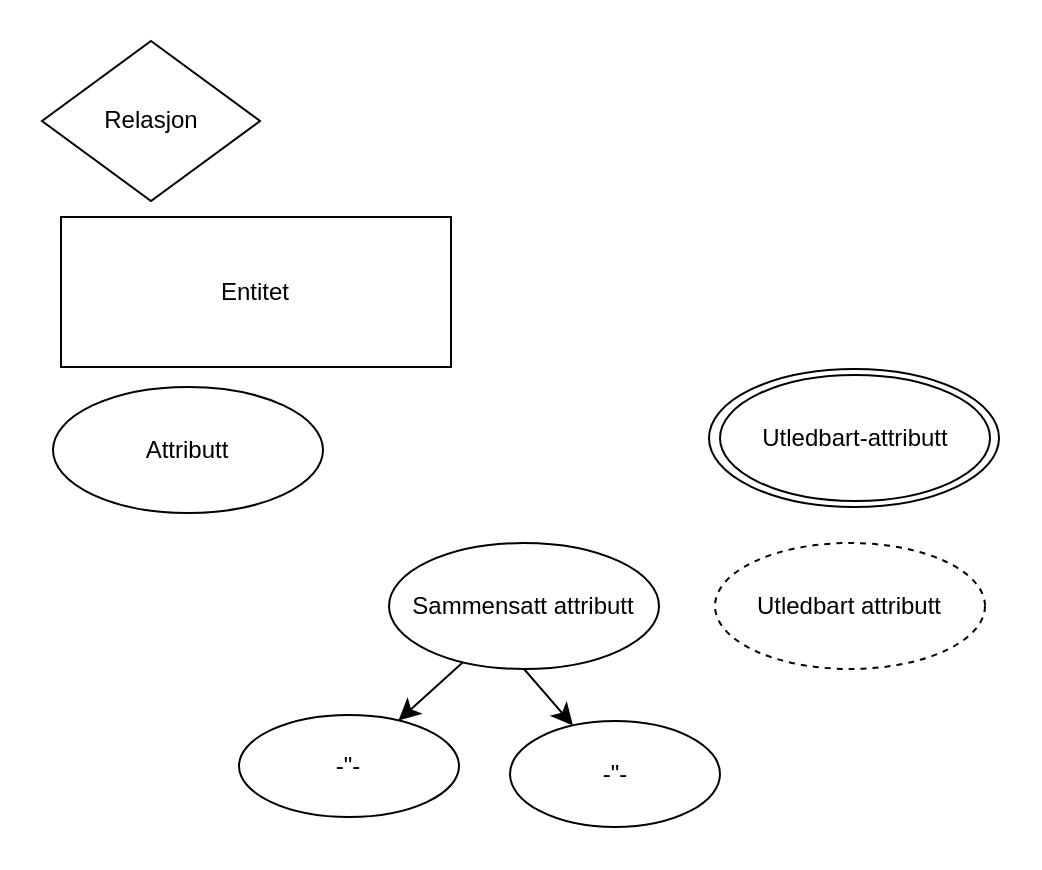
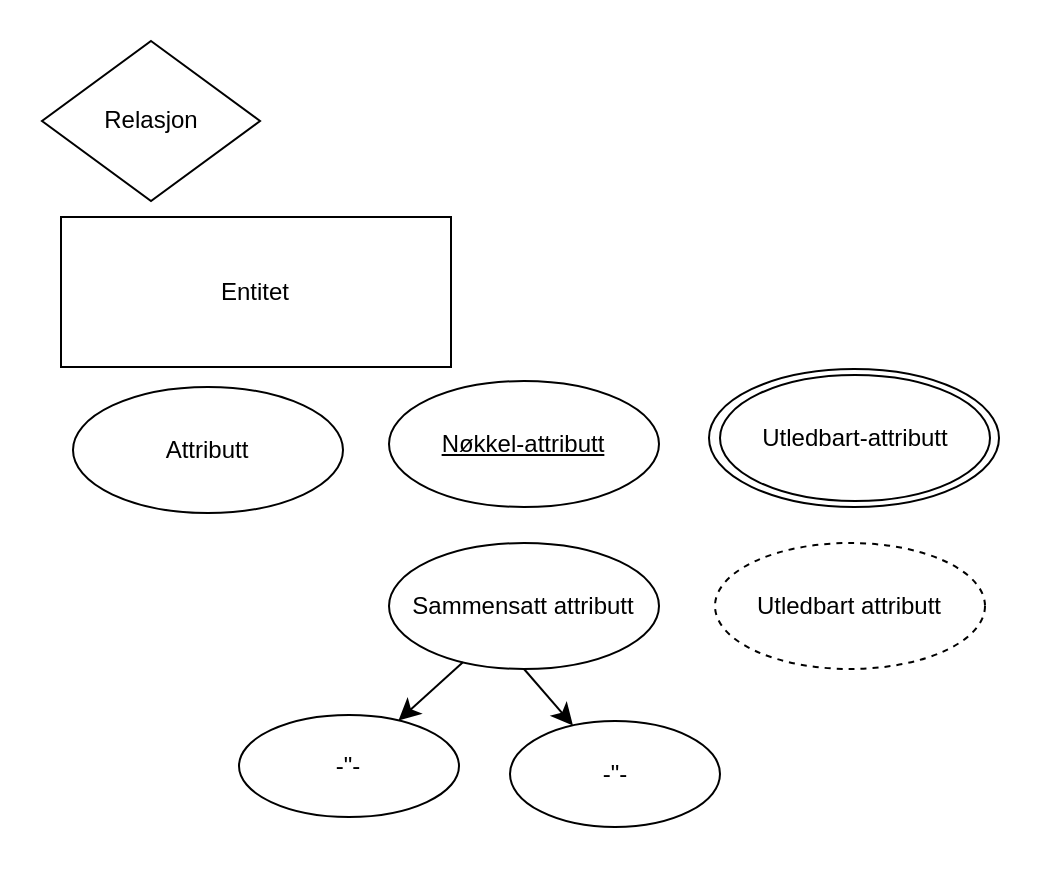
none -> (524, 444)
(188, 450) -> (208, 450)
